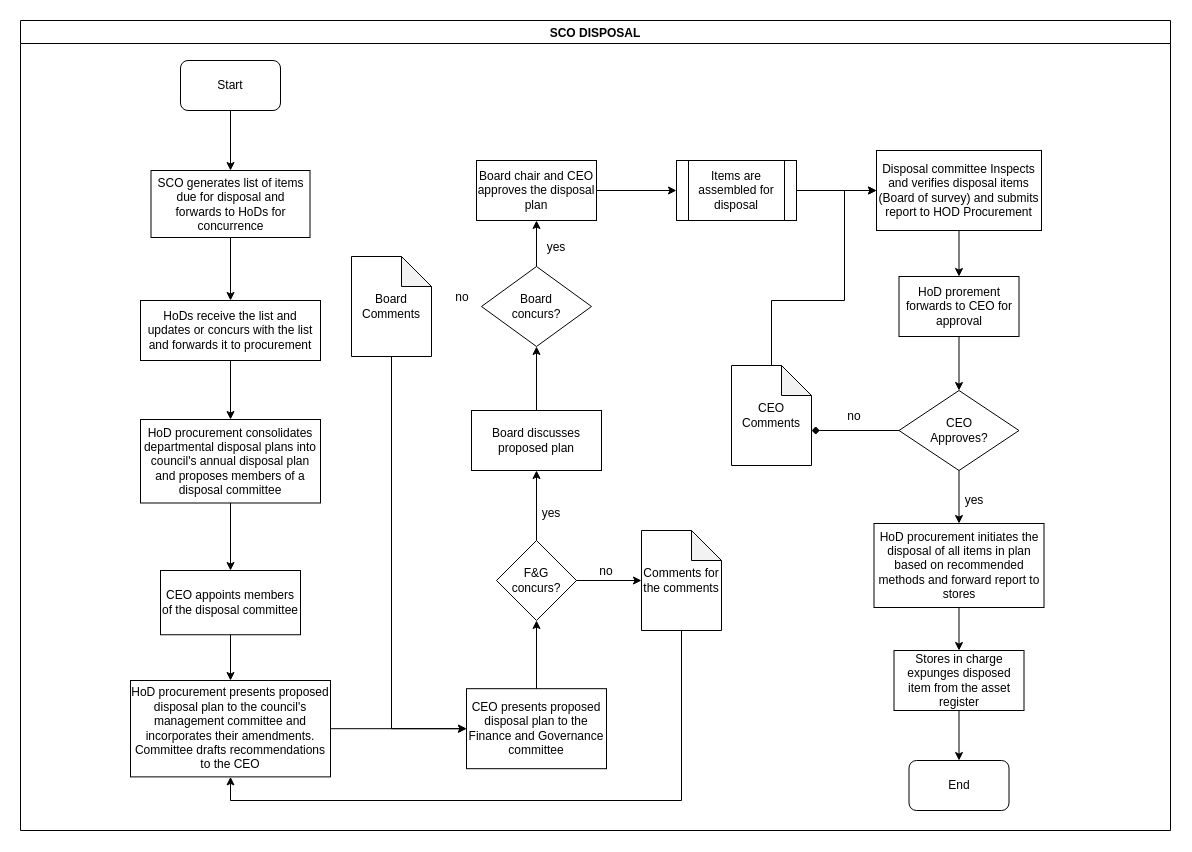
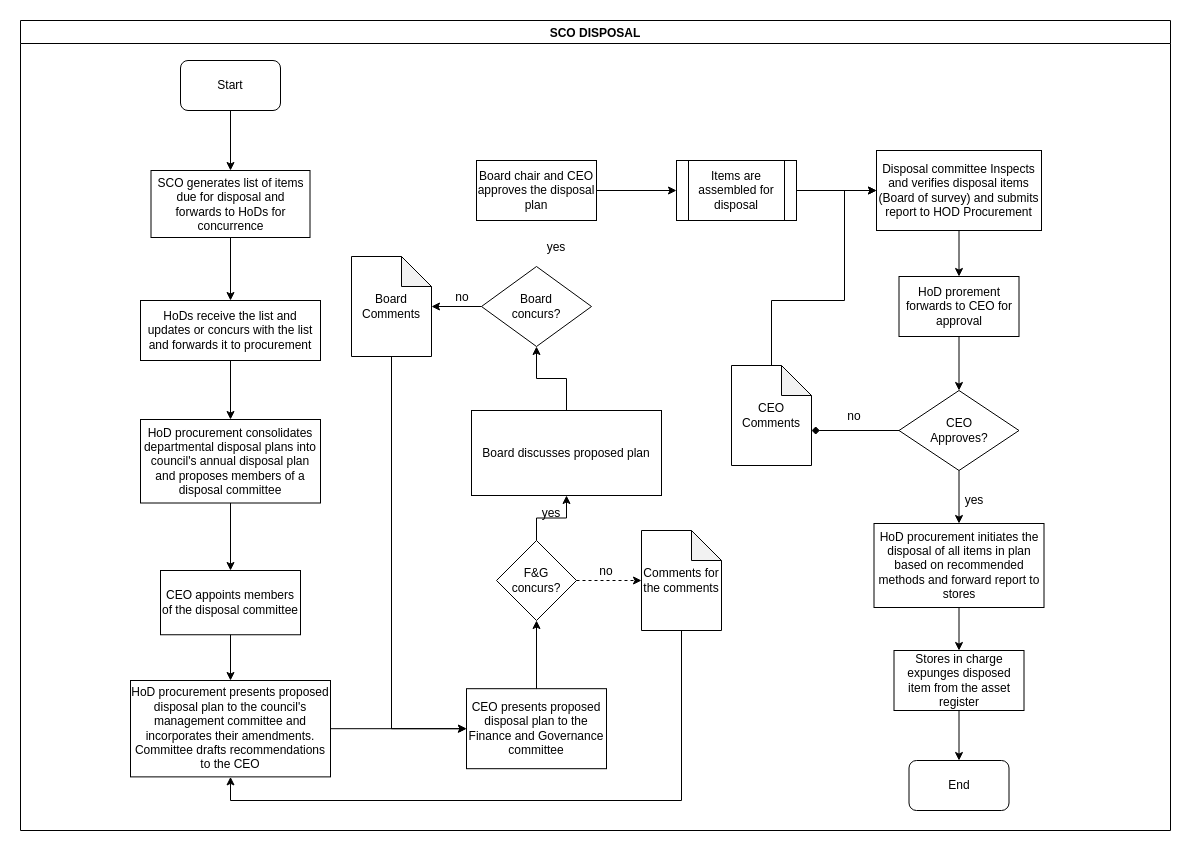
(537, 247) -> none
none -> (460, 307)
(537, 441) -> (567, 453)
(606, 581) -> (606, 581)
